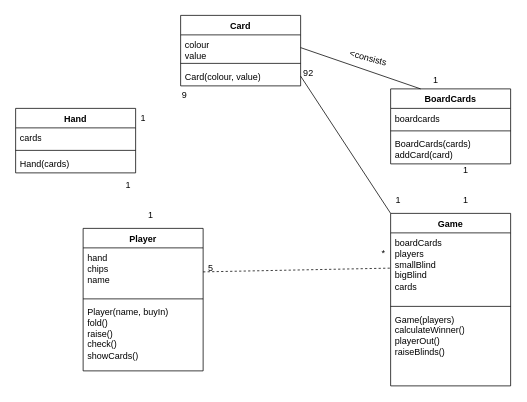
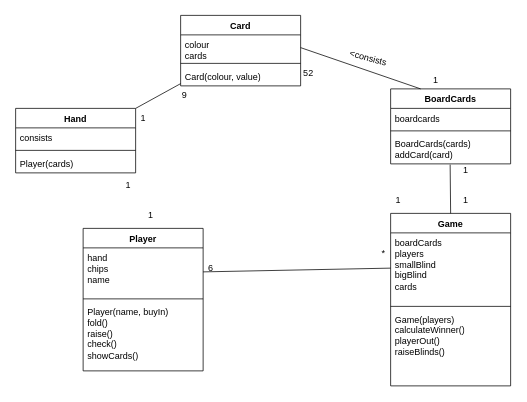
(199, 51) -> (199, 51)
(308, 73) -> (308, 73)
none -> (157, 97)
(32, 139) -> (39, 139)
(346, 146) -> none
(48, 164) -> (51, 164)
none -> (450, 189)
(211, 268) -> (211, 268)
(296, 270) -> (296, 270)
